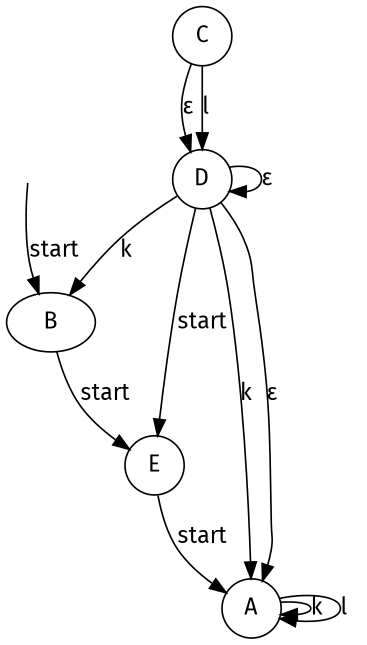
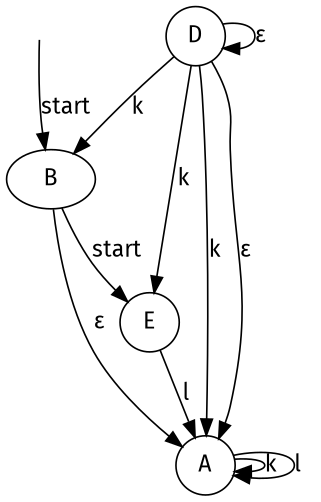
(202, 36) -> none
(203, 322) -> (184, 179)
none -> (86, 336)
(203, 537) -> (186, 394)
